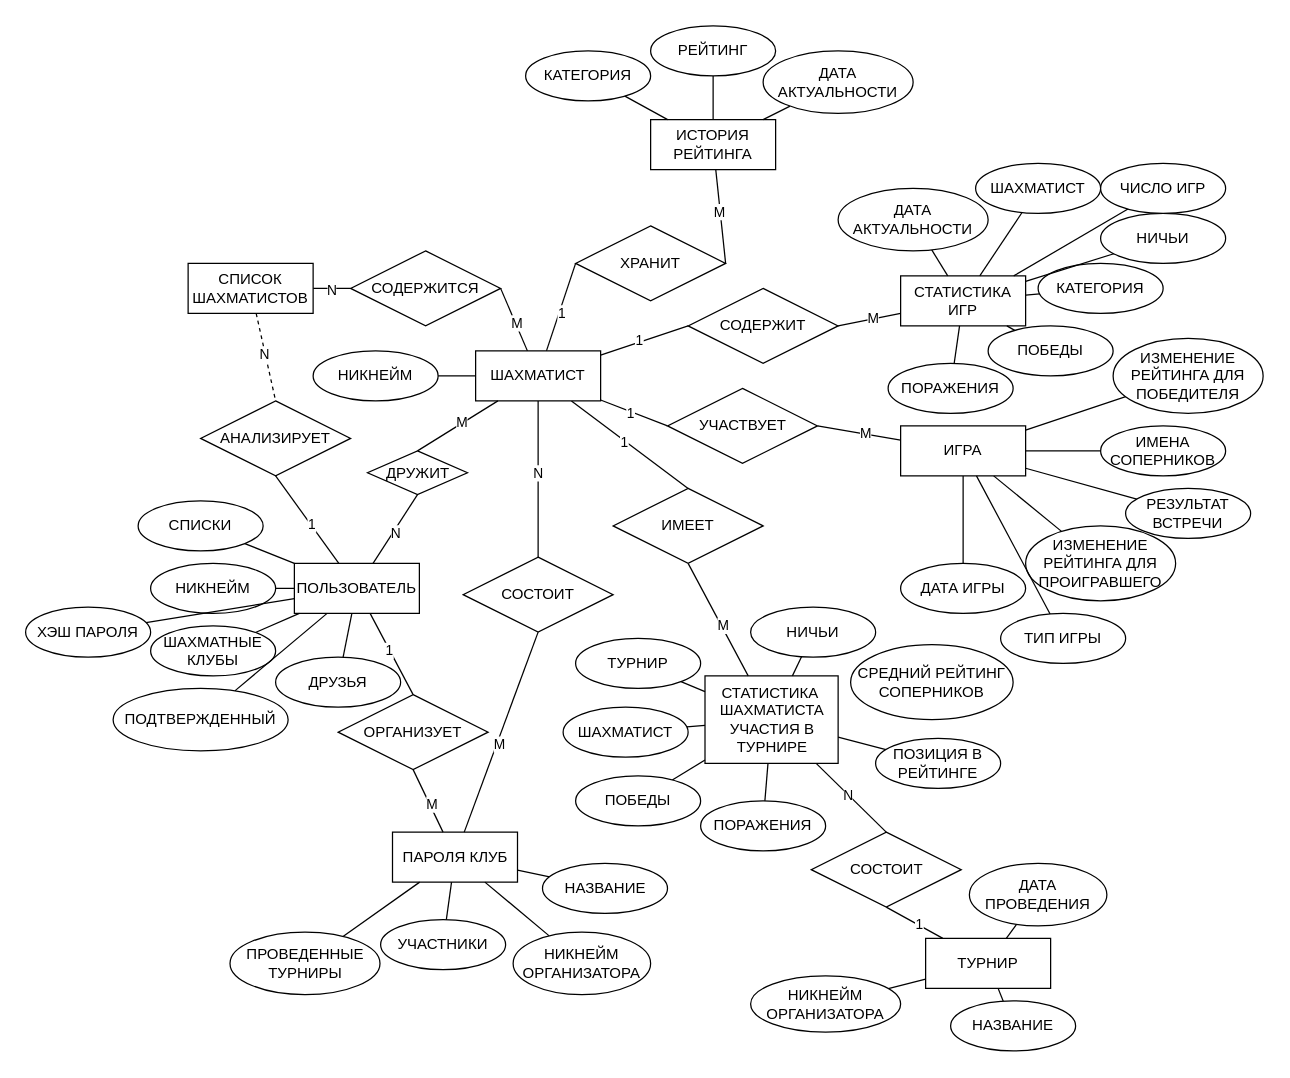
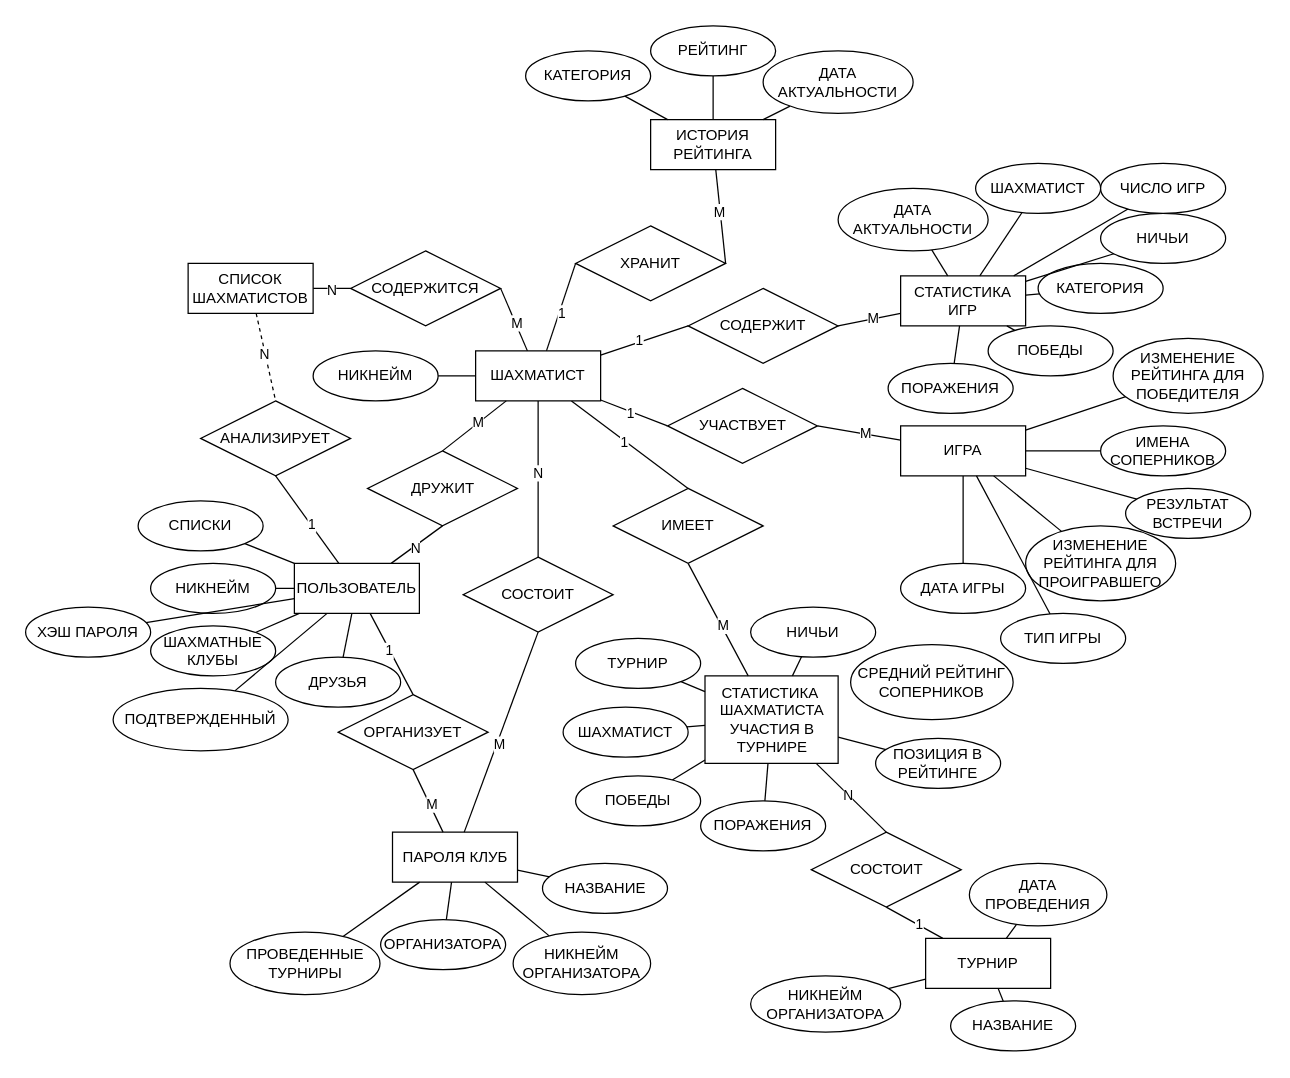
(418, 473) -> (443, 488)
(443, 944) -> (443, 944)
